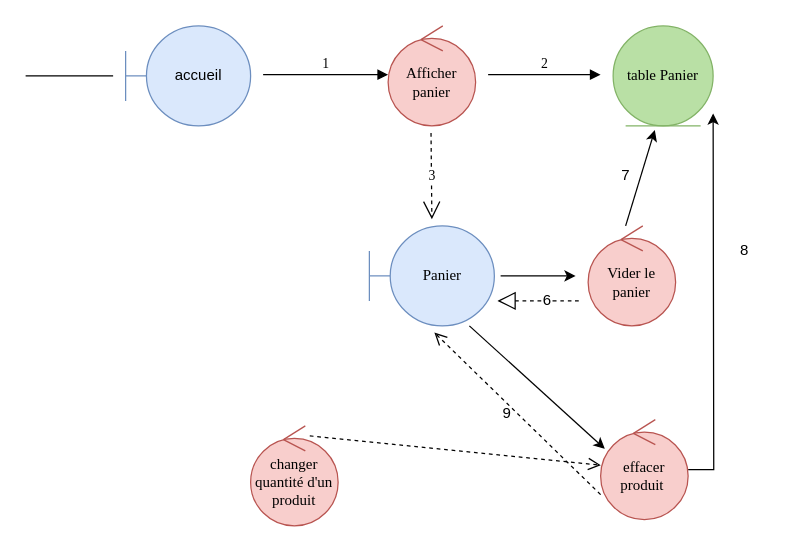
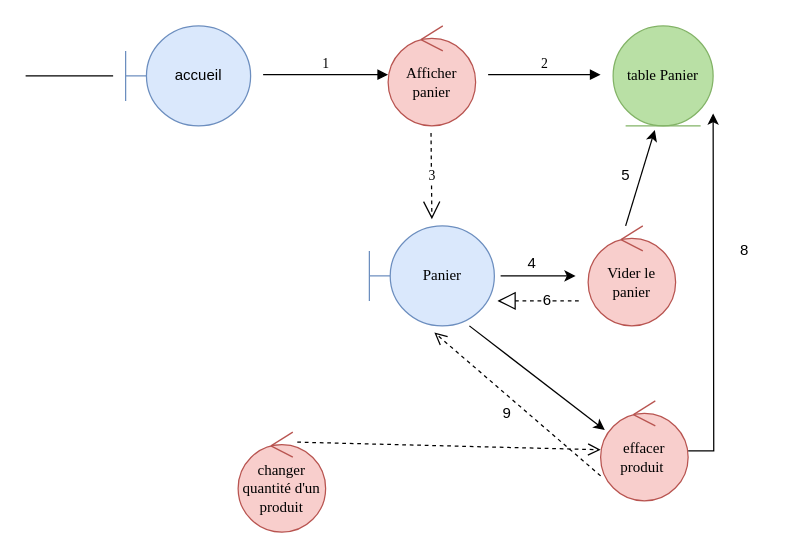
(626, 176) -> (626, 176)
none -> (538, 263)
(644, 469) -> (644, 451)
(294, 476) -> (282, 482)
